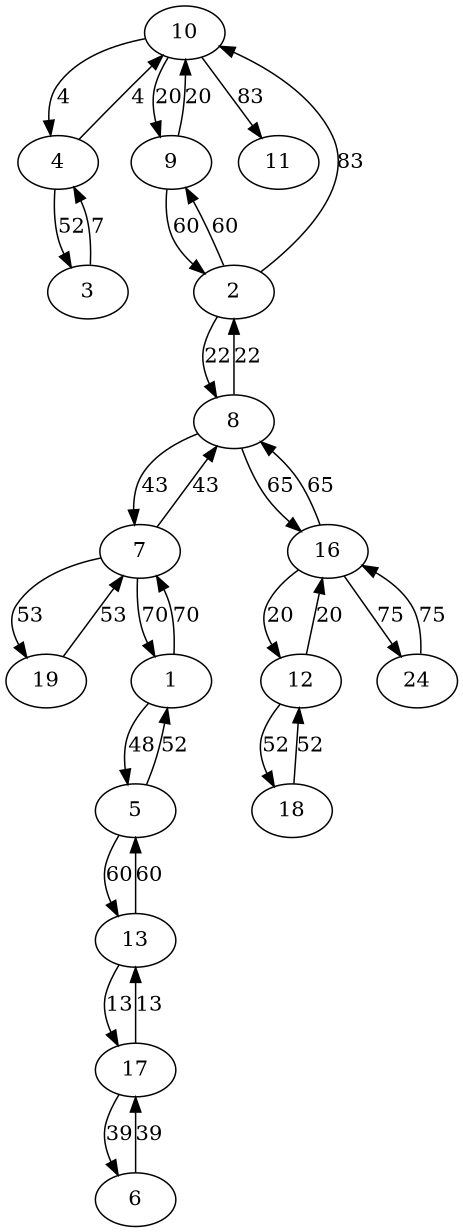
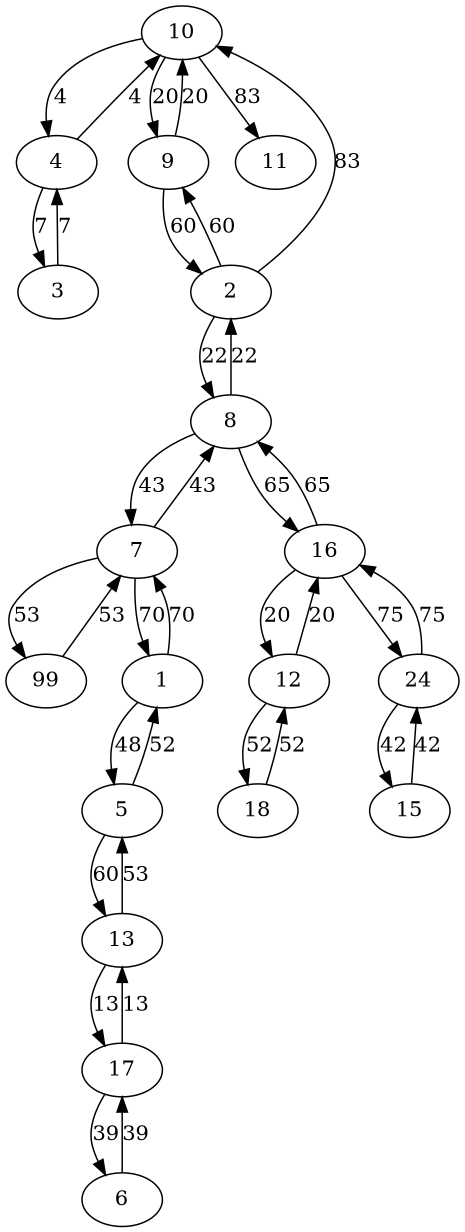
(72, 227) -> (42, 227)
(46, 681) -> (46, 681)
none -> (410, 811)
(150, 876) -> (136, 876)
